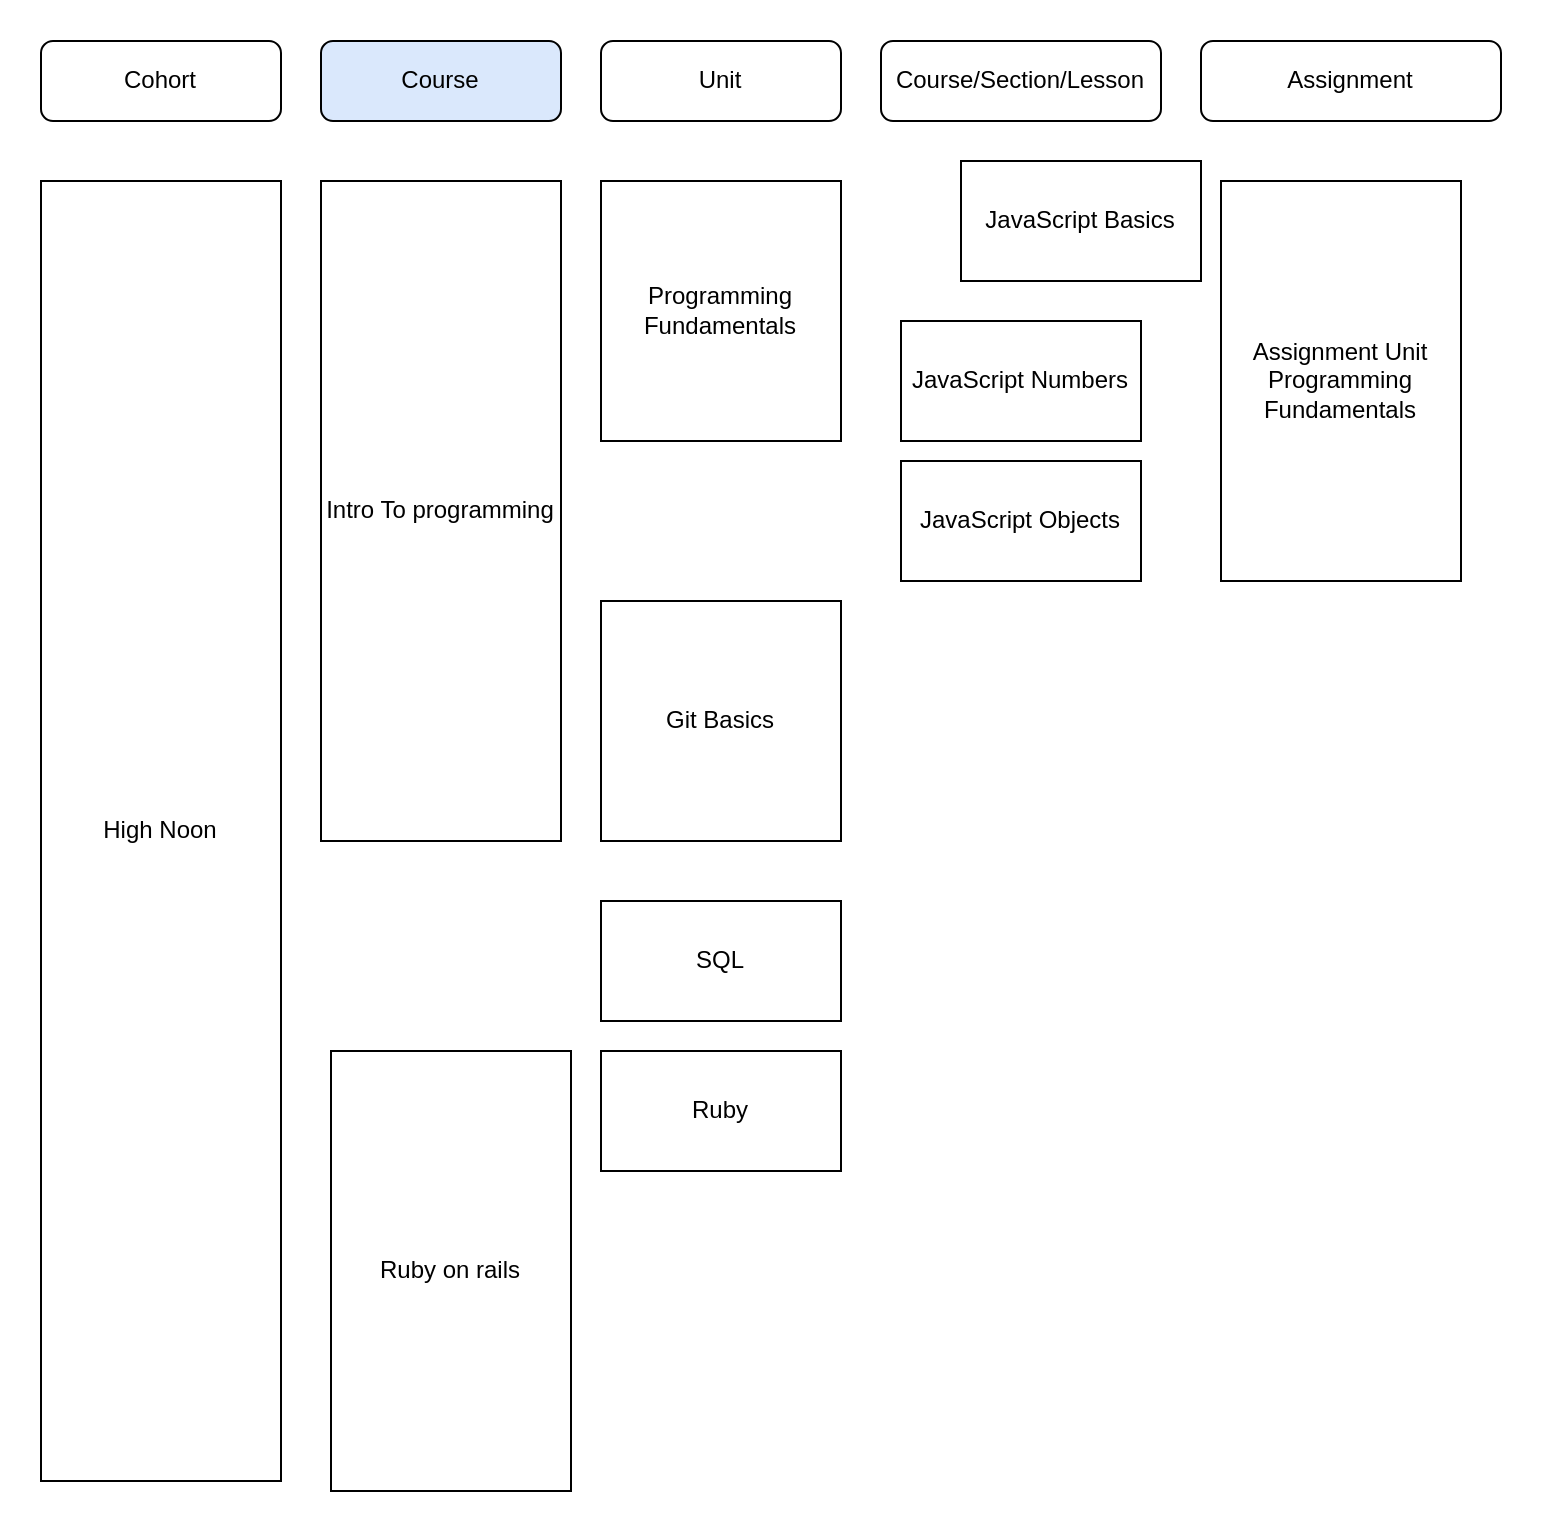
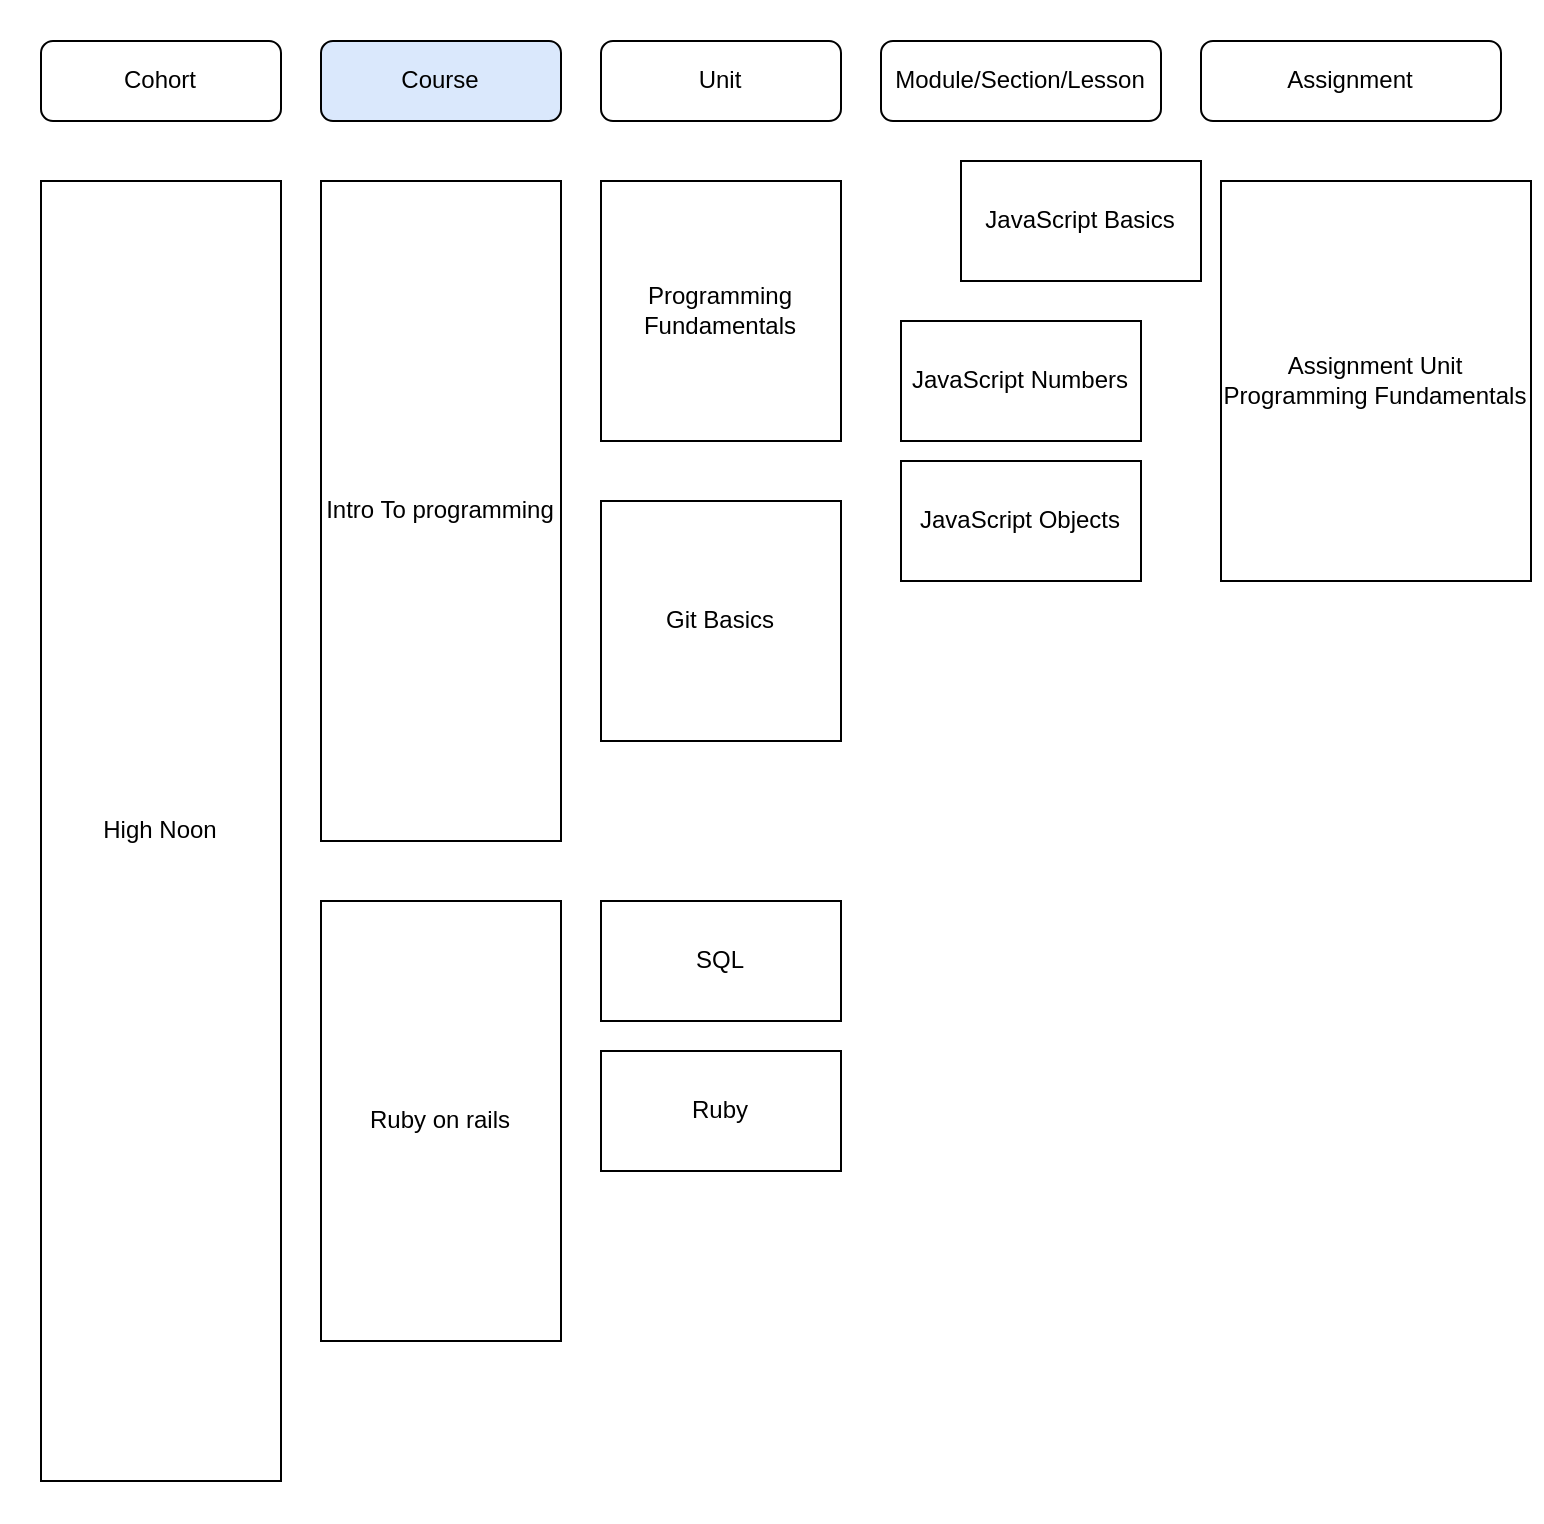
(1021, 81) -> (1021, 81)
(1341, 381) -> (1376, 381)
(721, 721) -> (721, 621)
(451, 1271) -> (441, 1121)
